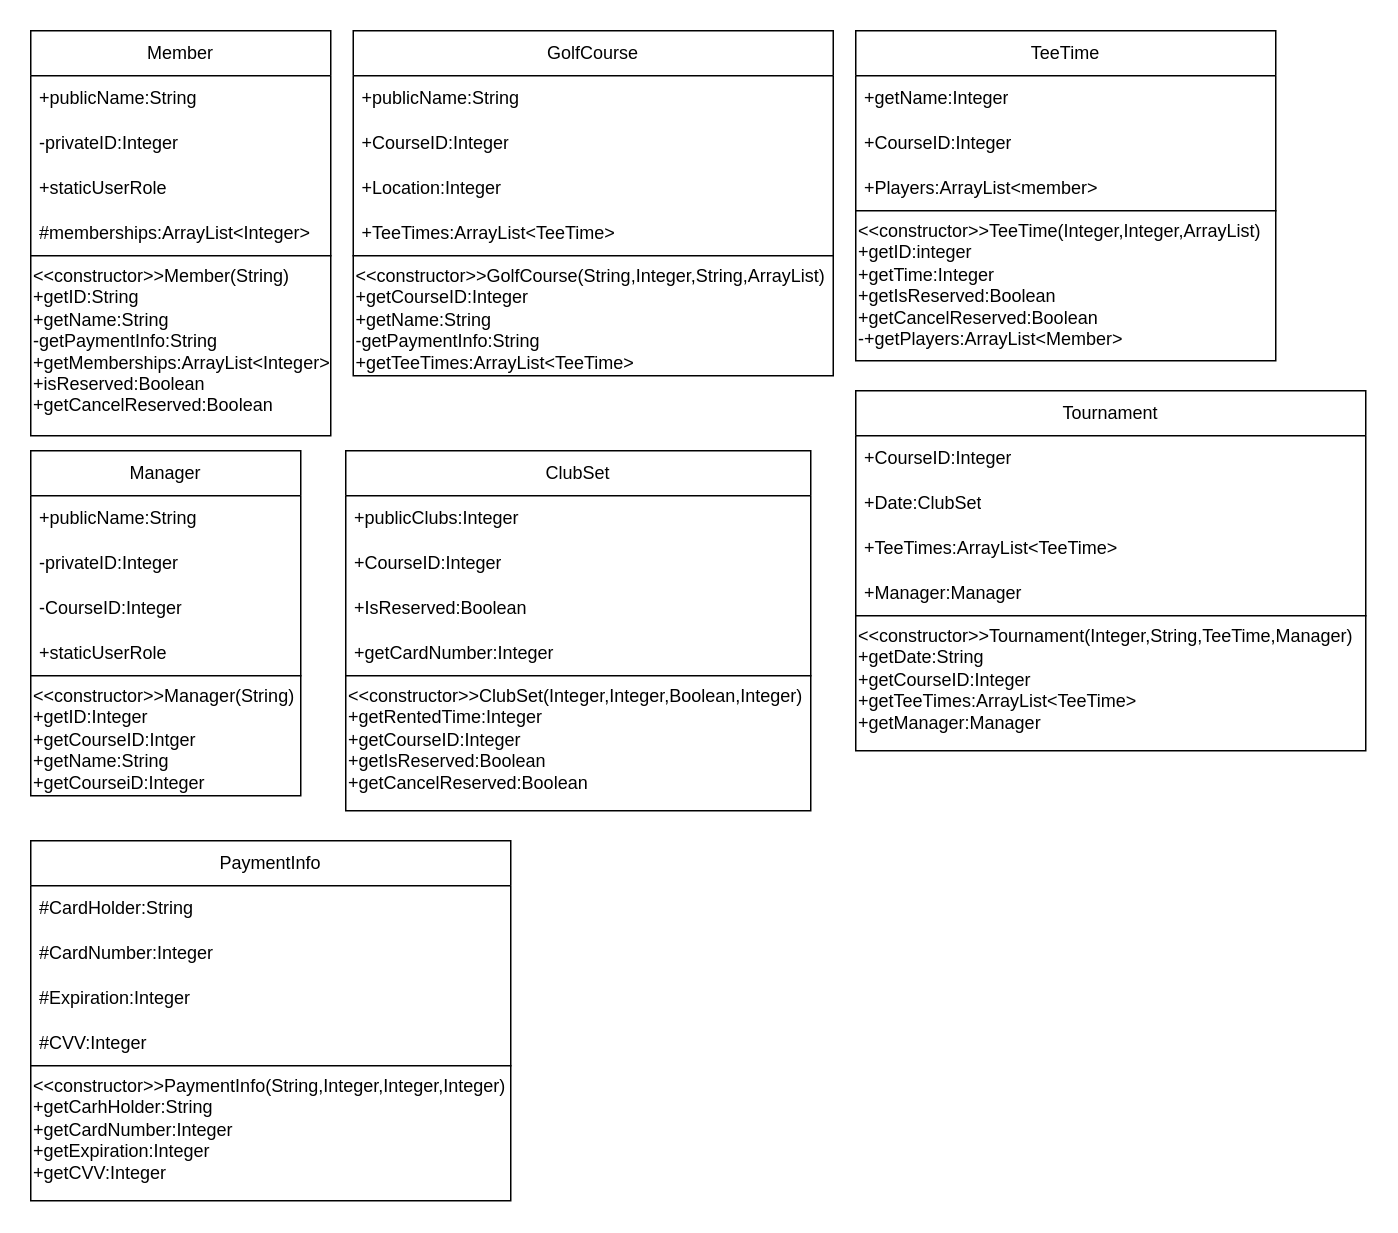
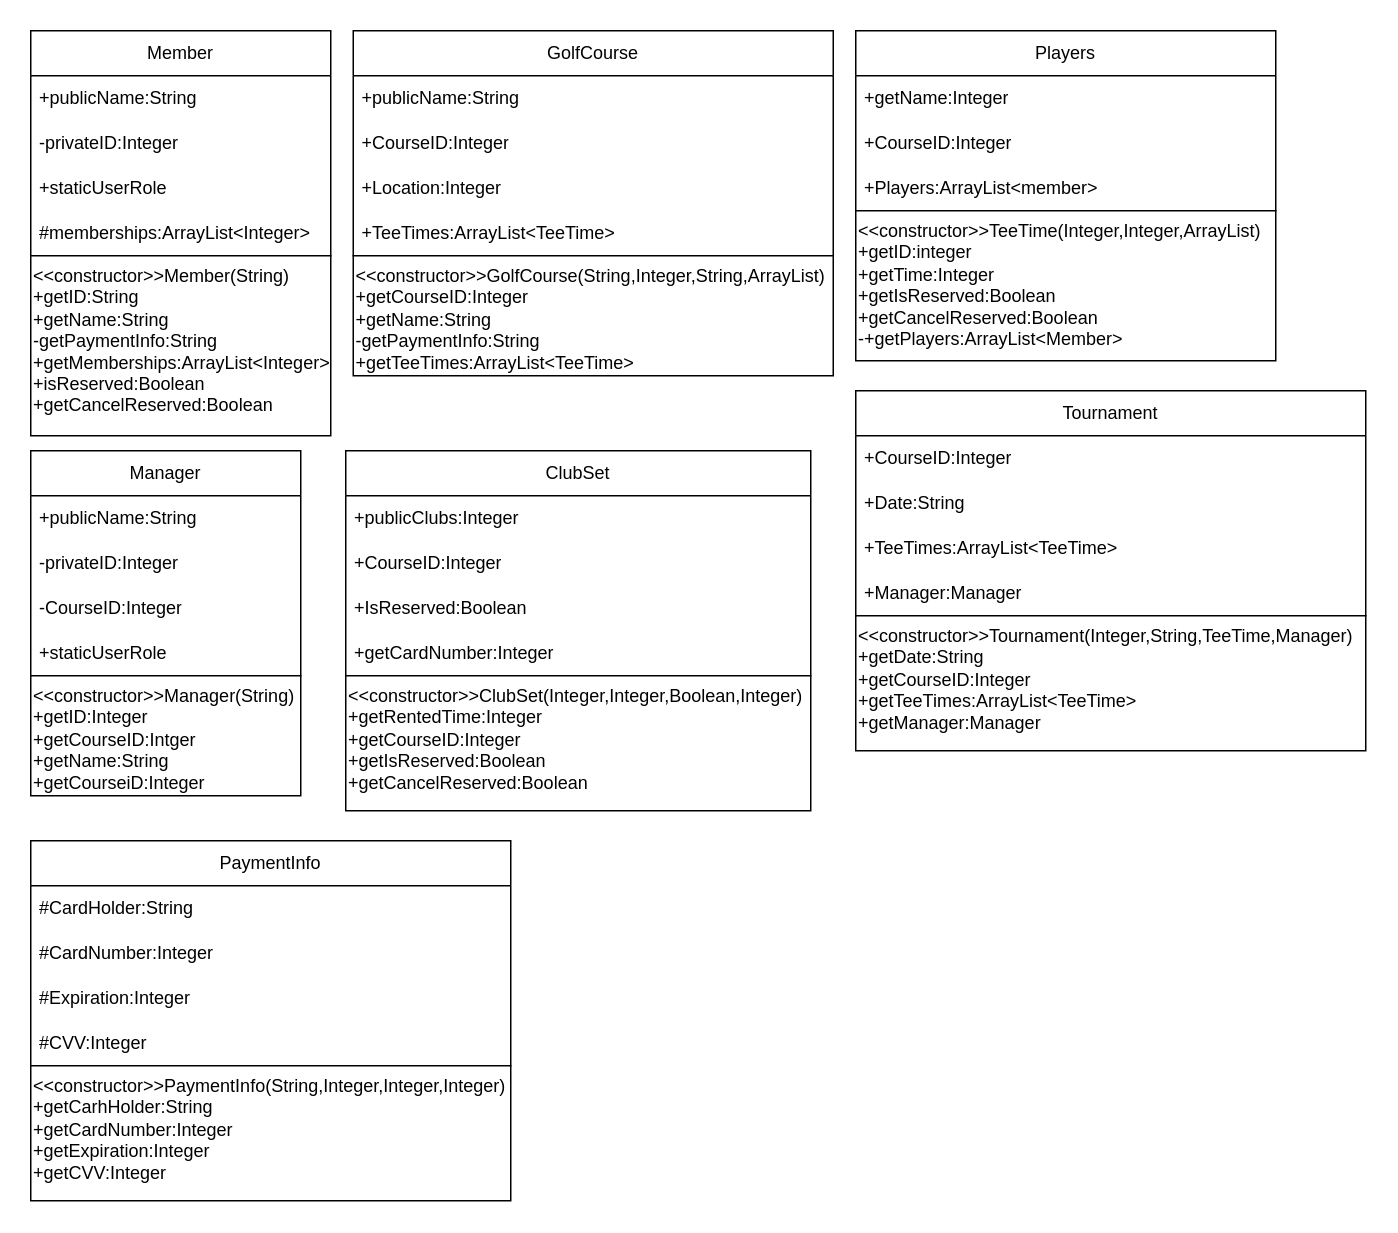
(1066, 53) -> (1066, 53)
(926, 503) -> (921, 503)
